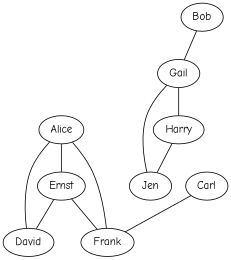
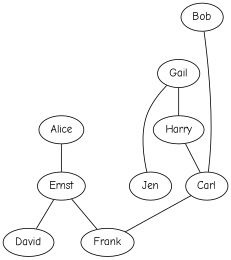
(190, 45) -> (211, 102)
(165, 158) -> (193, 158)
(27, 182) -> none
(97, 182) -> none
